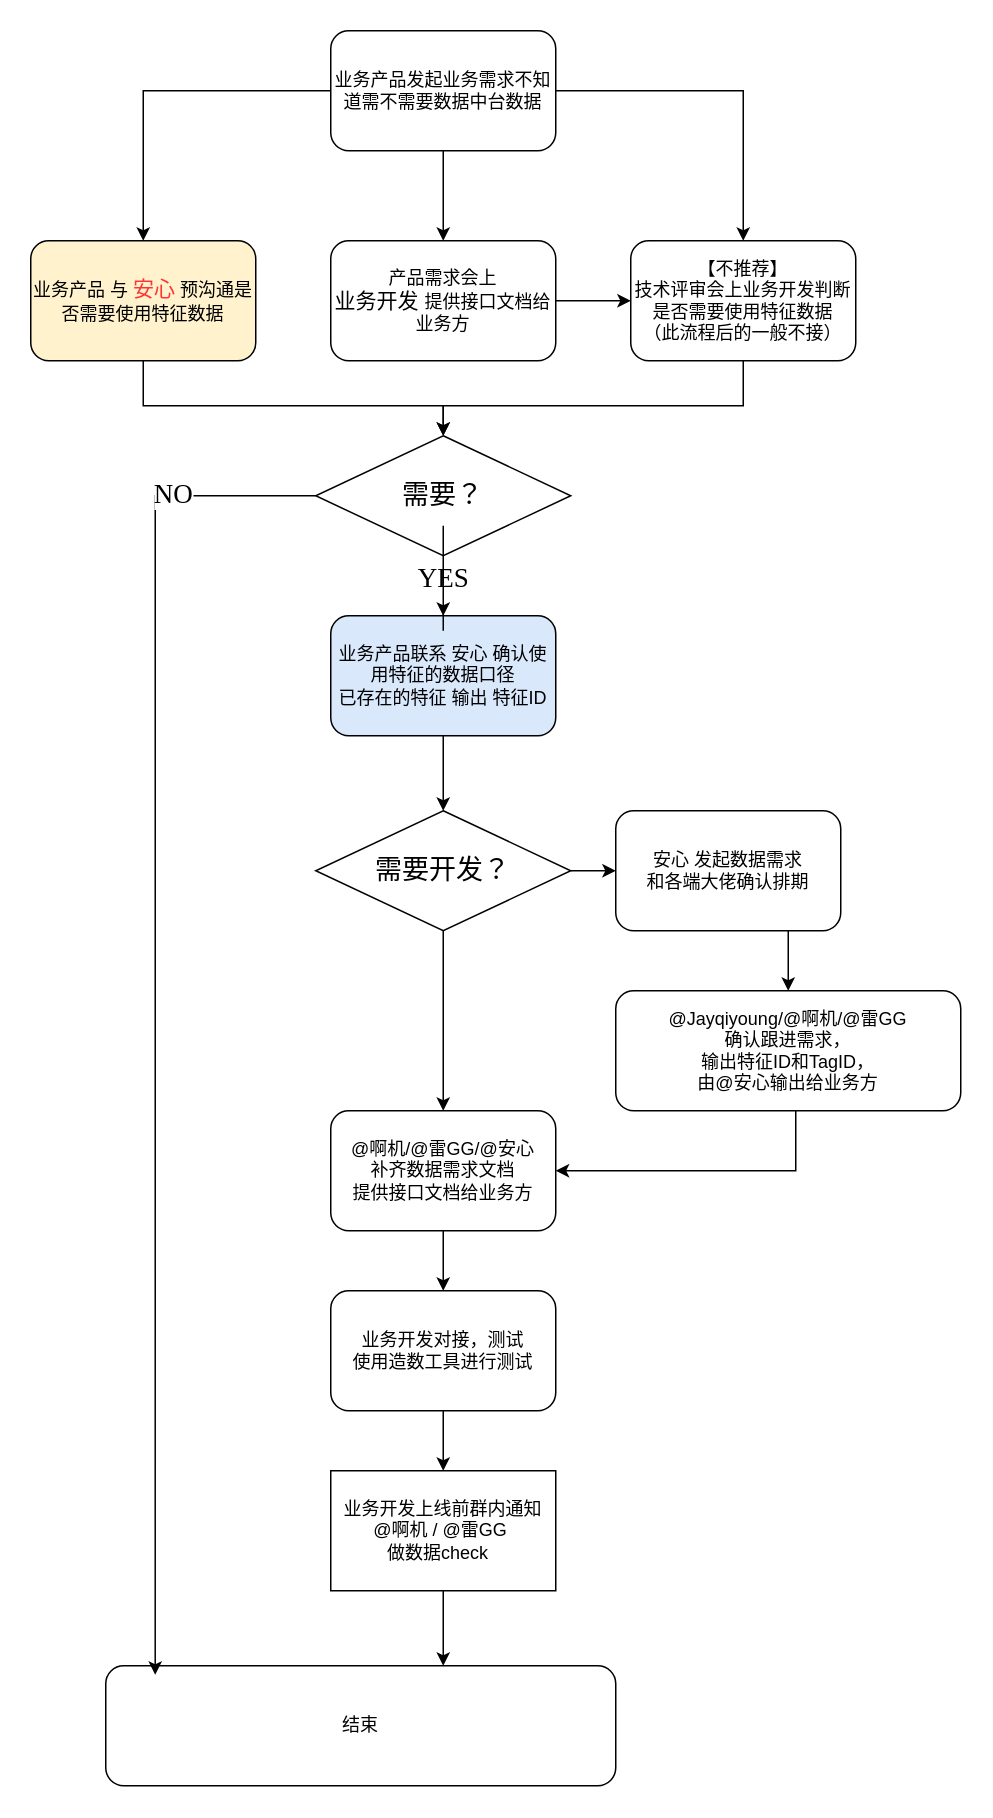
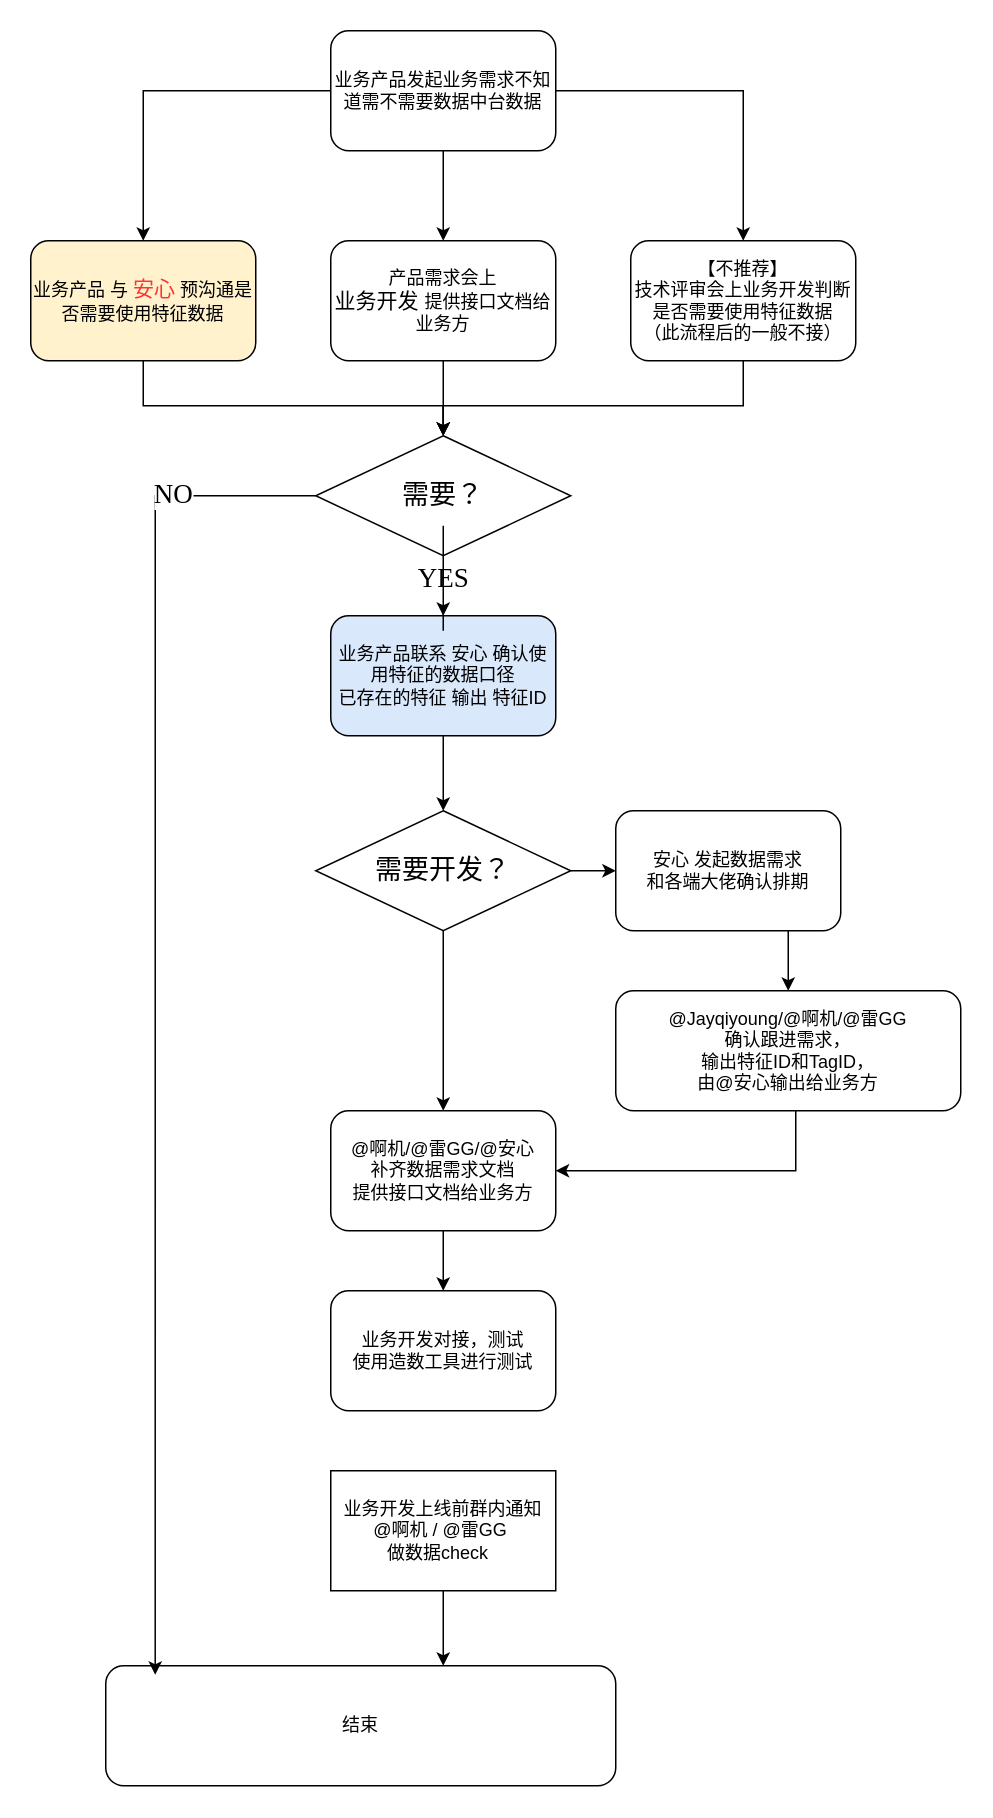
(588, 301) -> (443, 381)
(443, 1436) -> none
